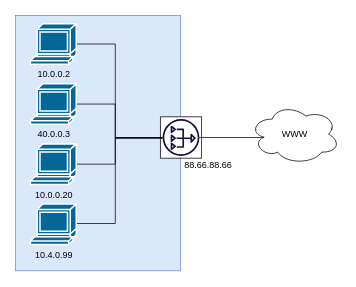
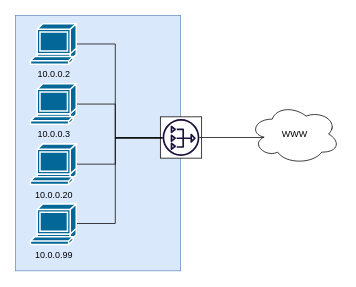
(54, 135) -> (54, 135)
(208, 165) -> none
(54, 255) -> (54, 255)
